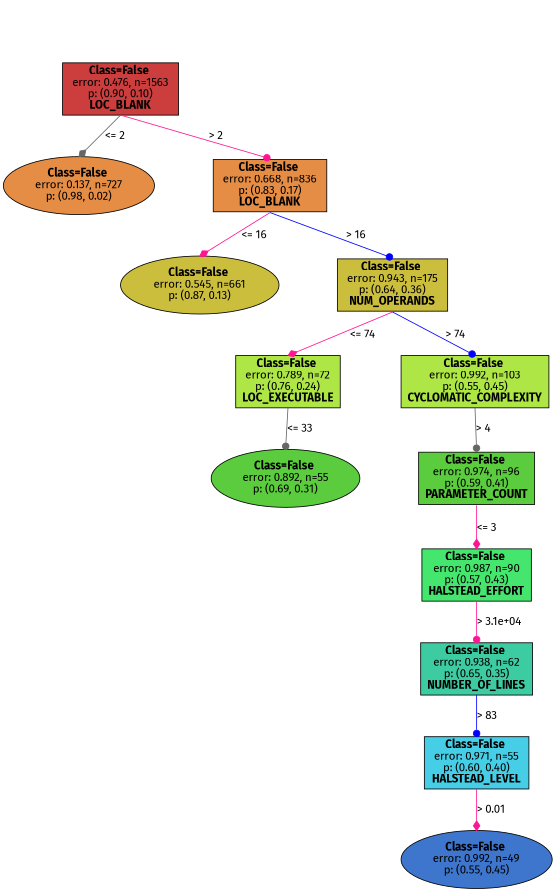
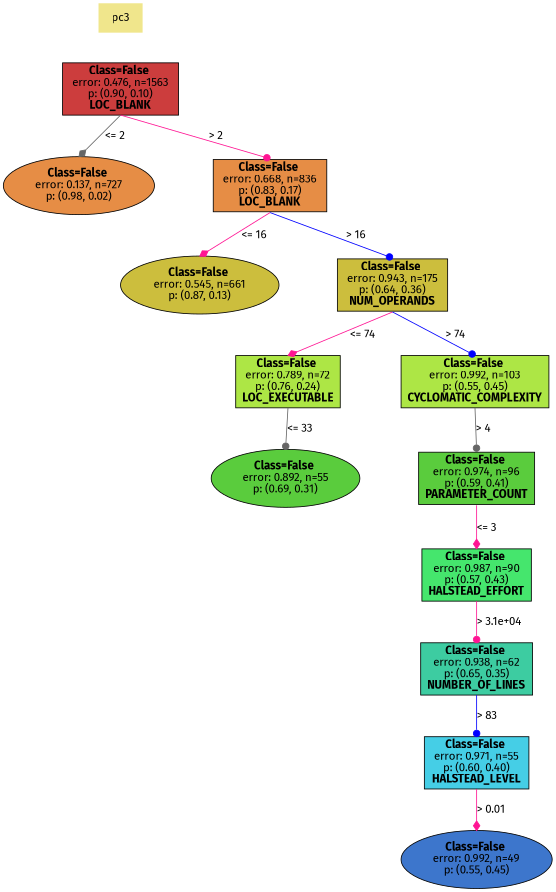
none -> (121, 18)
